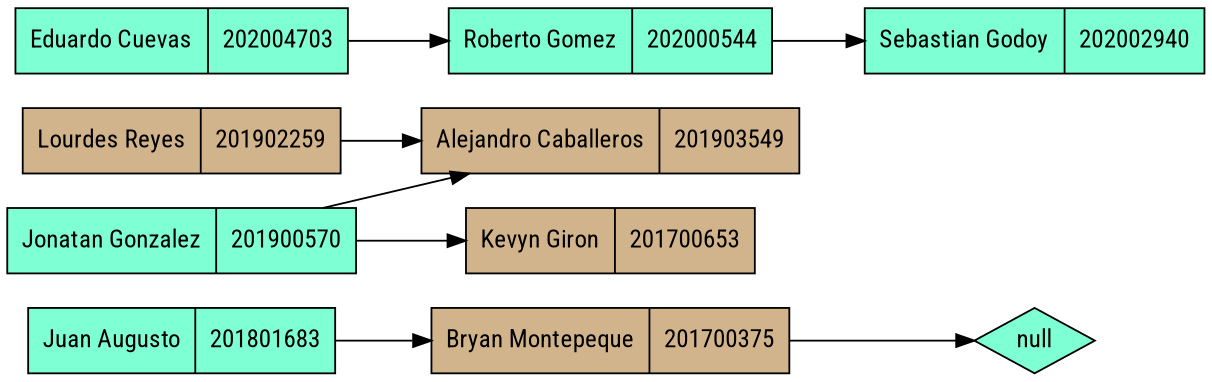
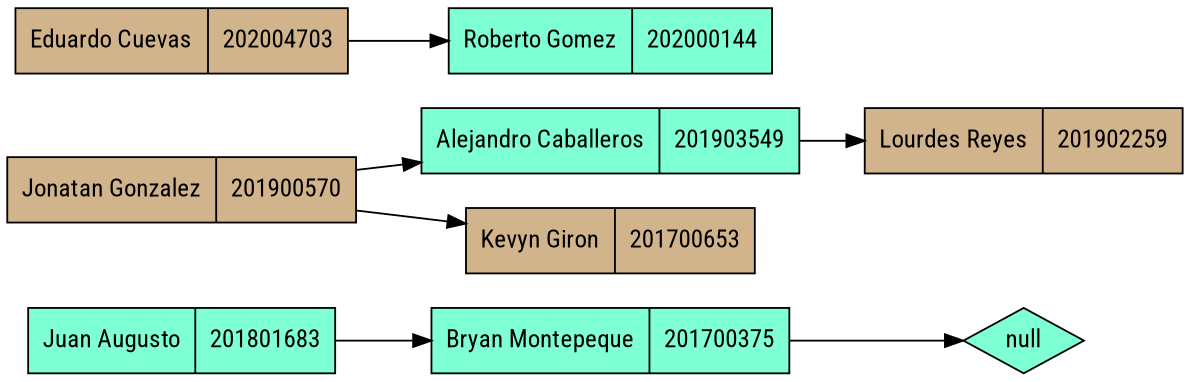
(702, 40) -> (702, 40)
(182, 41) -> (182, 41)
(1035, 41) -> none
(372, 141) -> (823, 141)
(610, 141) -> (610, 141)
(182, 241) -> (182, 190)
(610, 341) -> (610, 341)
